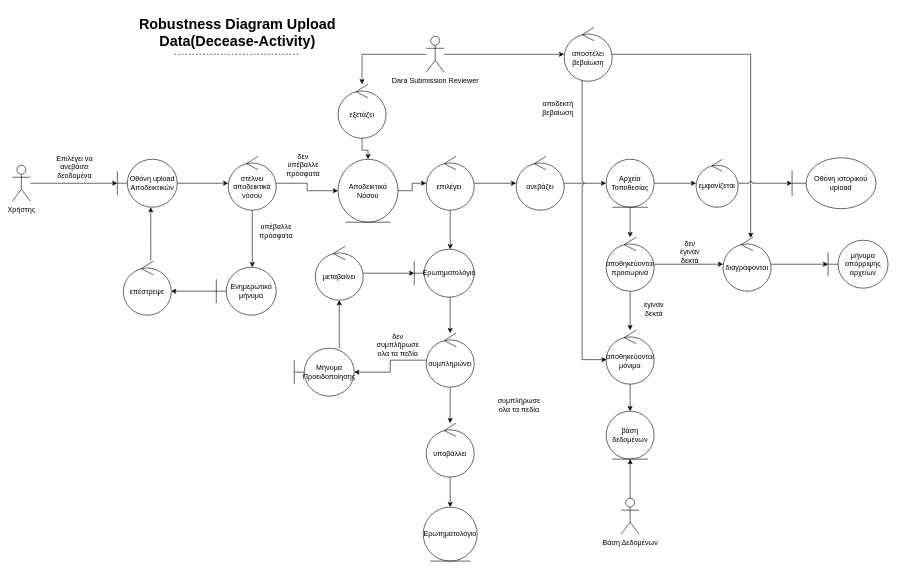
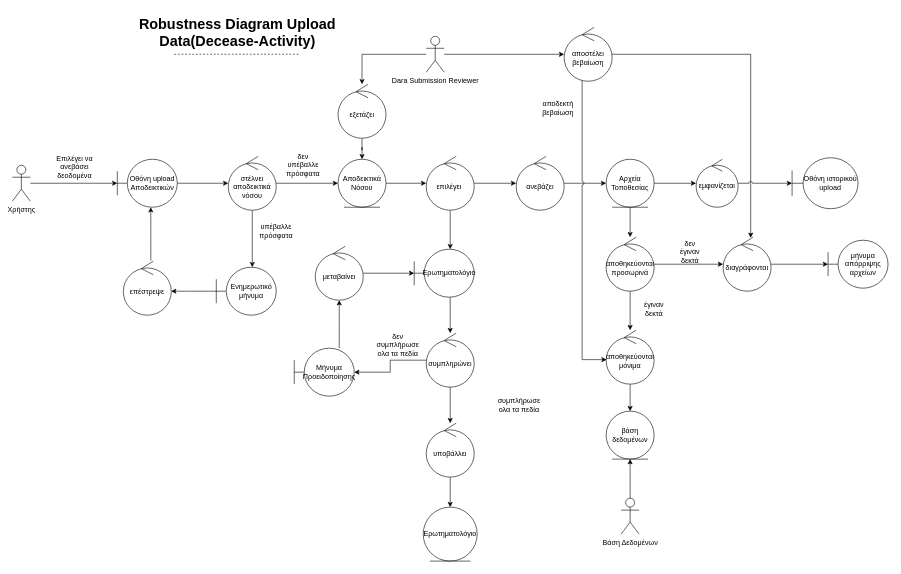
(834, 183) -> (825, 183)
(368, 191) -> (362, 183)
